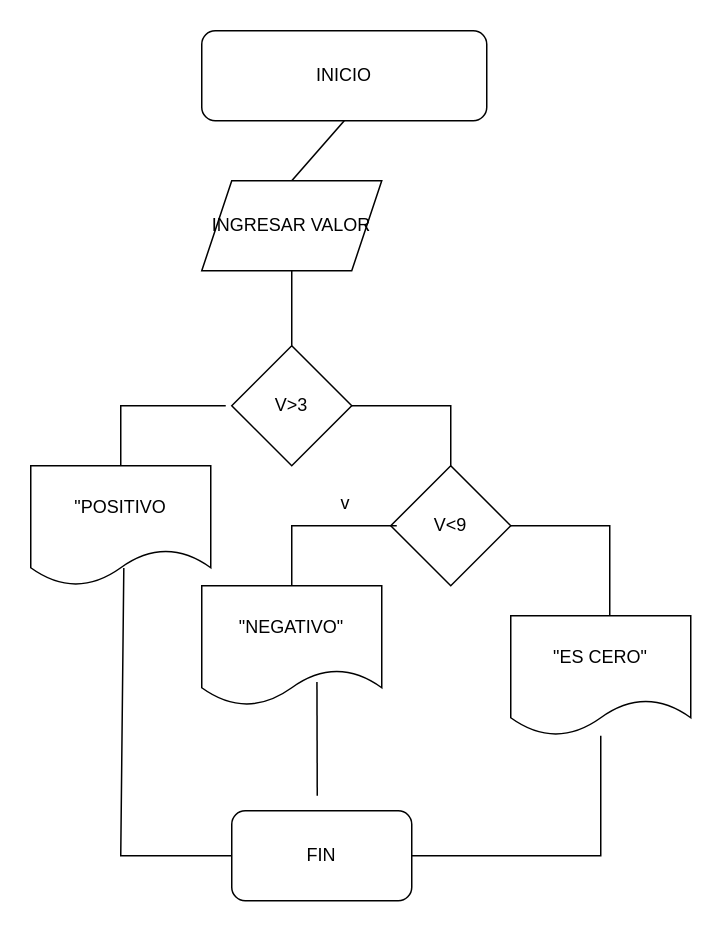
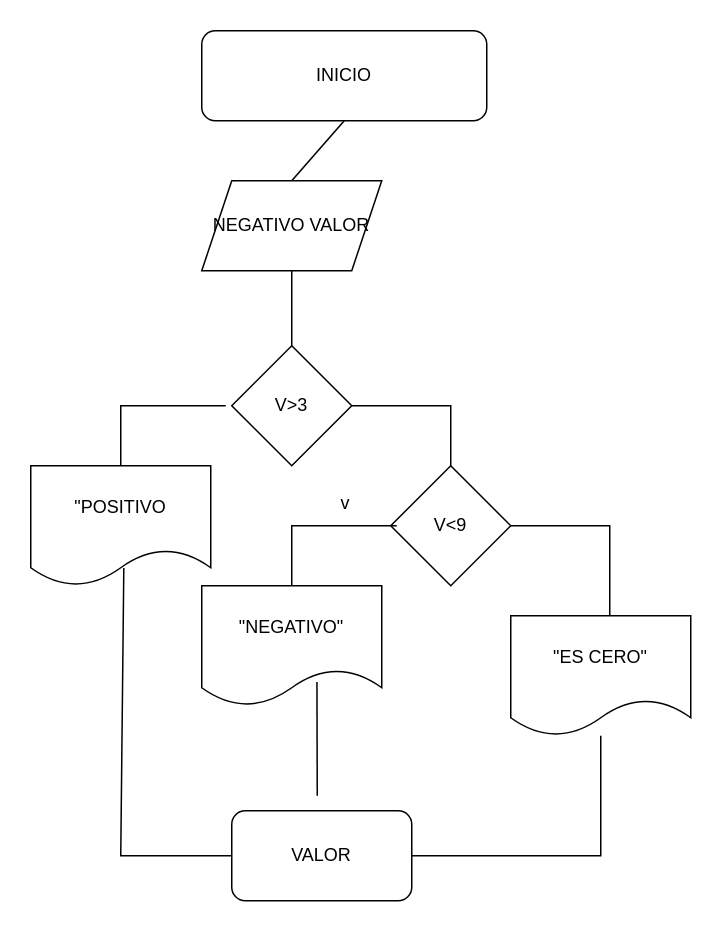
(292, 226) -> (292, 226)
(322, 856) -> (322, 856)
